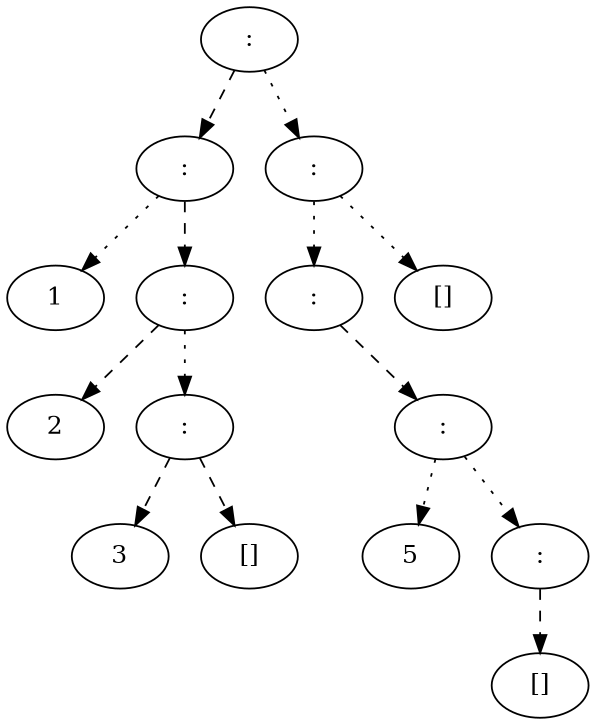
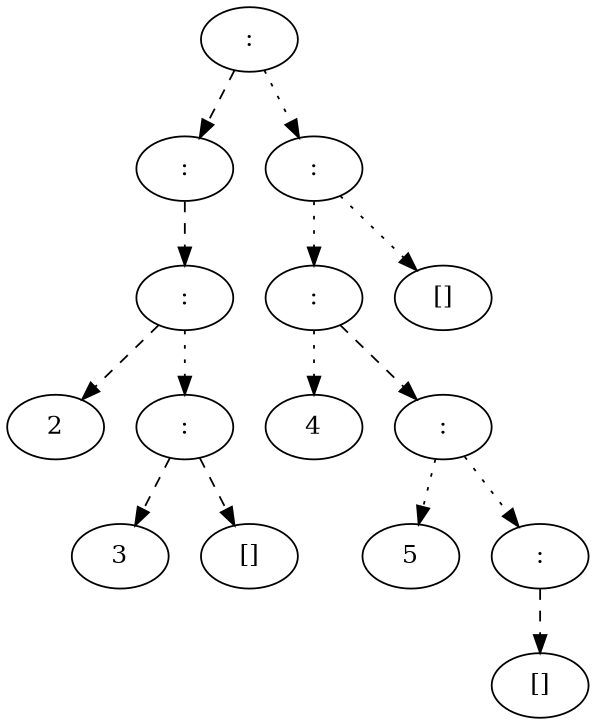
(56, 298) -> none
none -> (314, 427)
